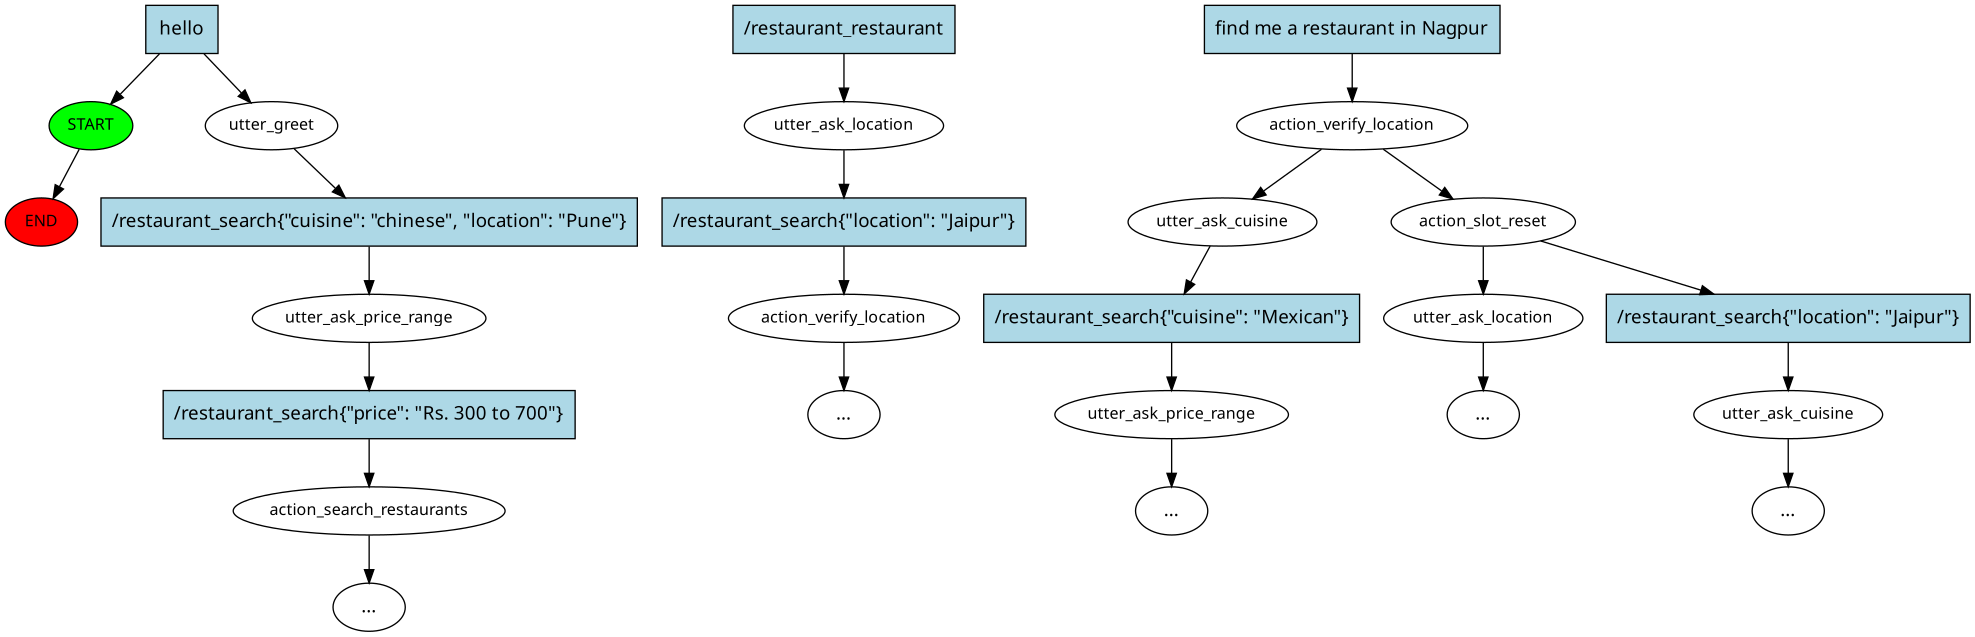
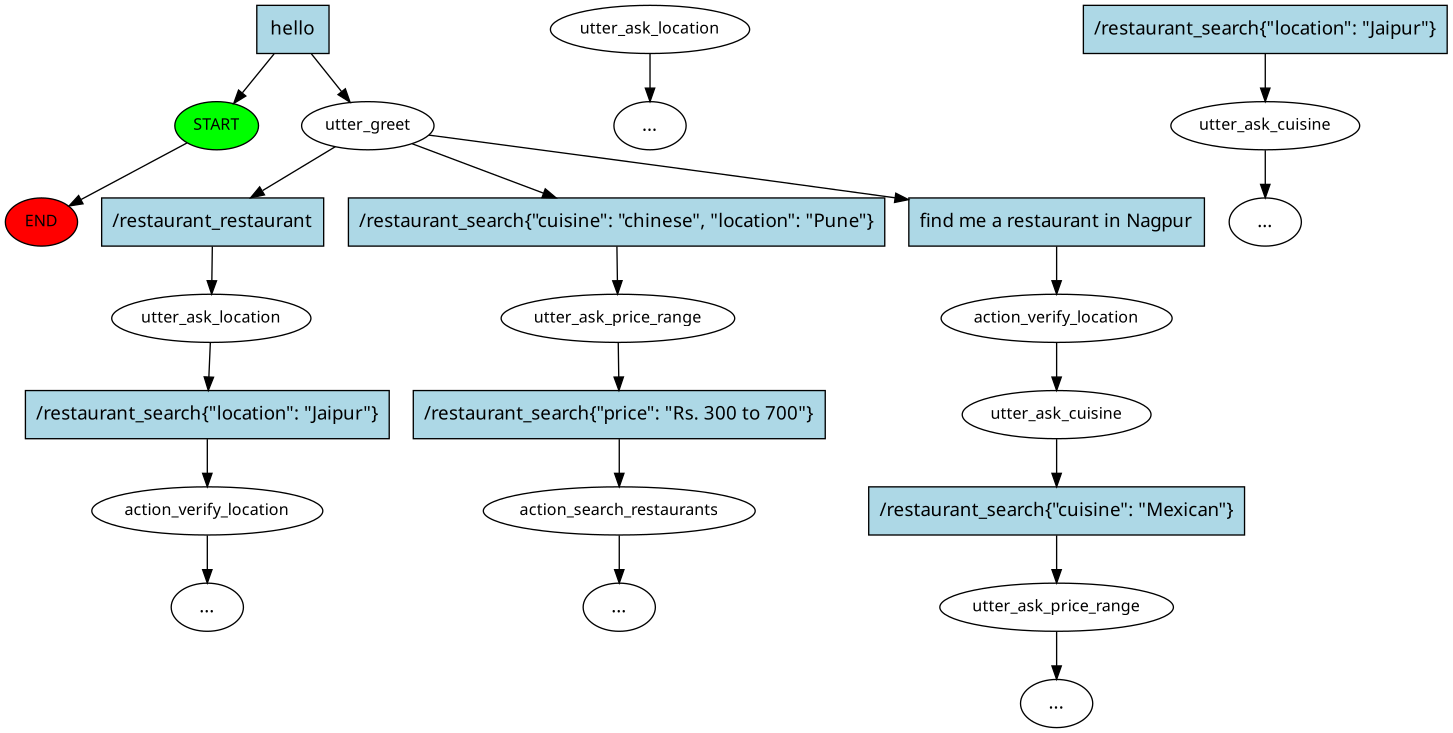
none -> (662, 166)
none -> (299, 169)
(1483, 222) -> none
